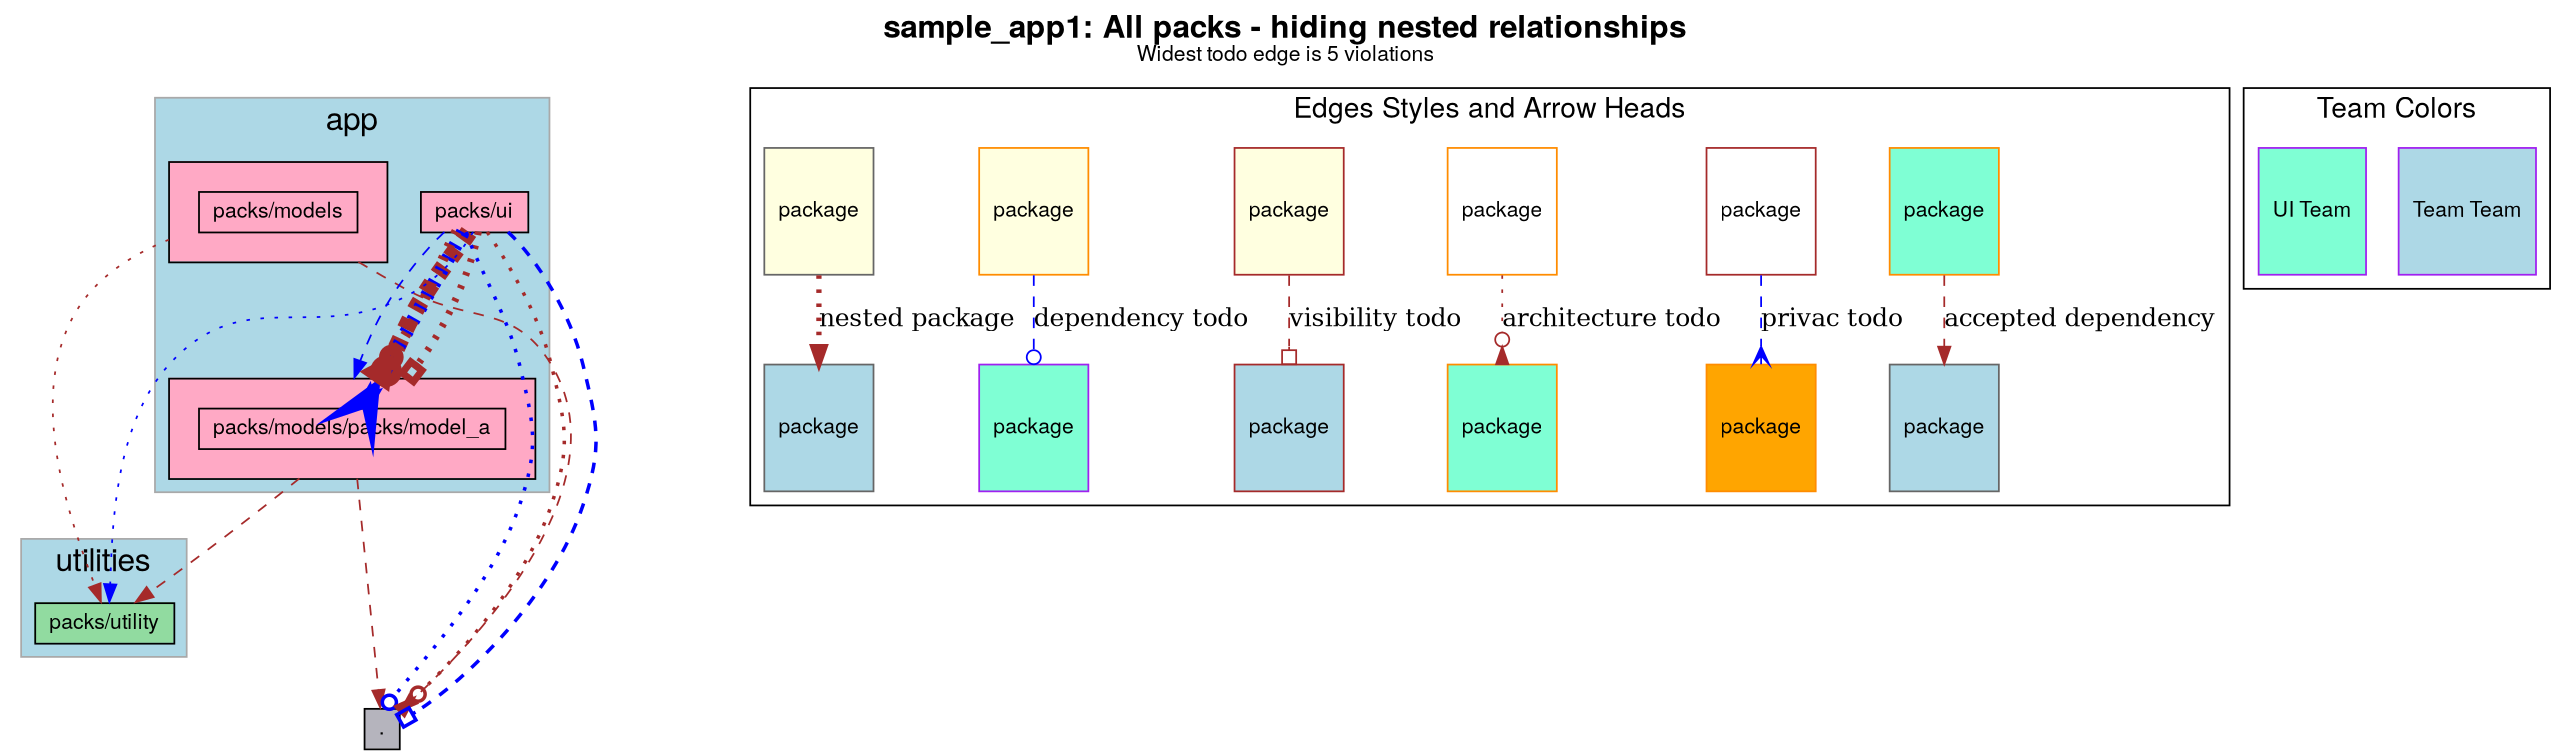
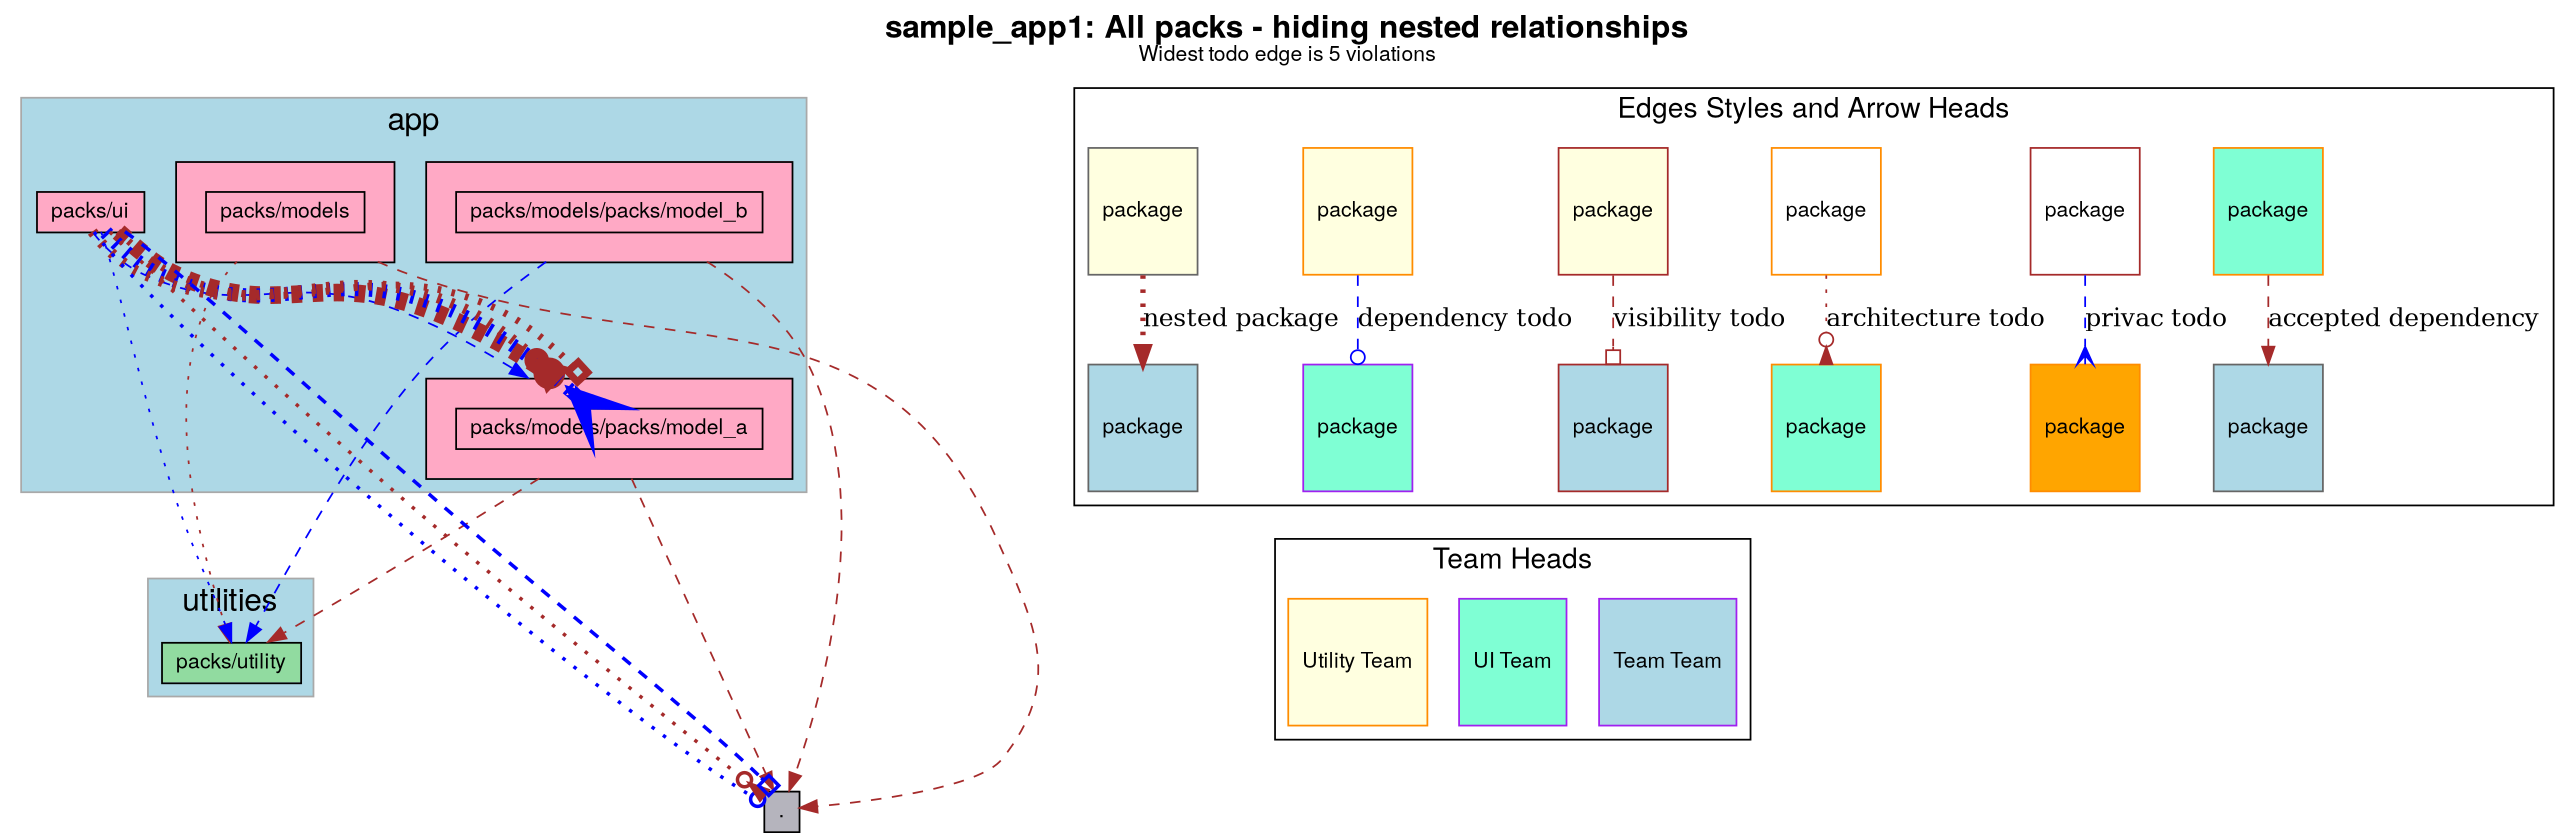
(2397, 111) -> (1513, 562)
none -> (609, 211)
none -> (1358, 662)
